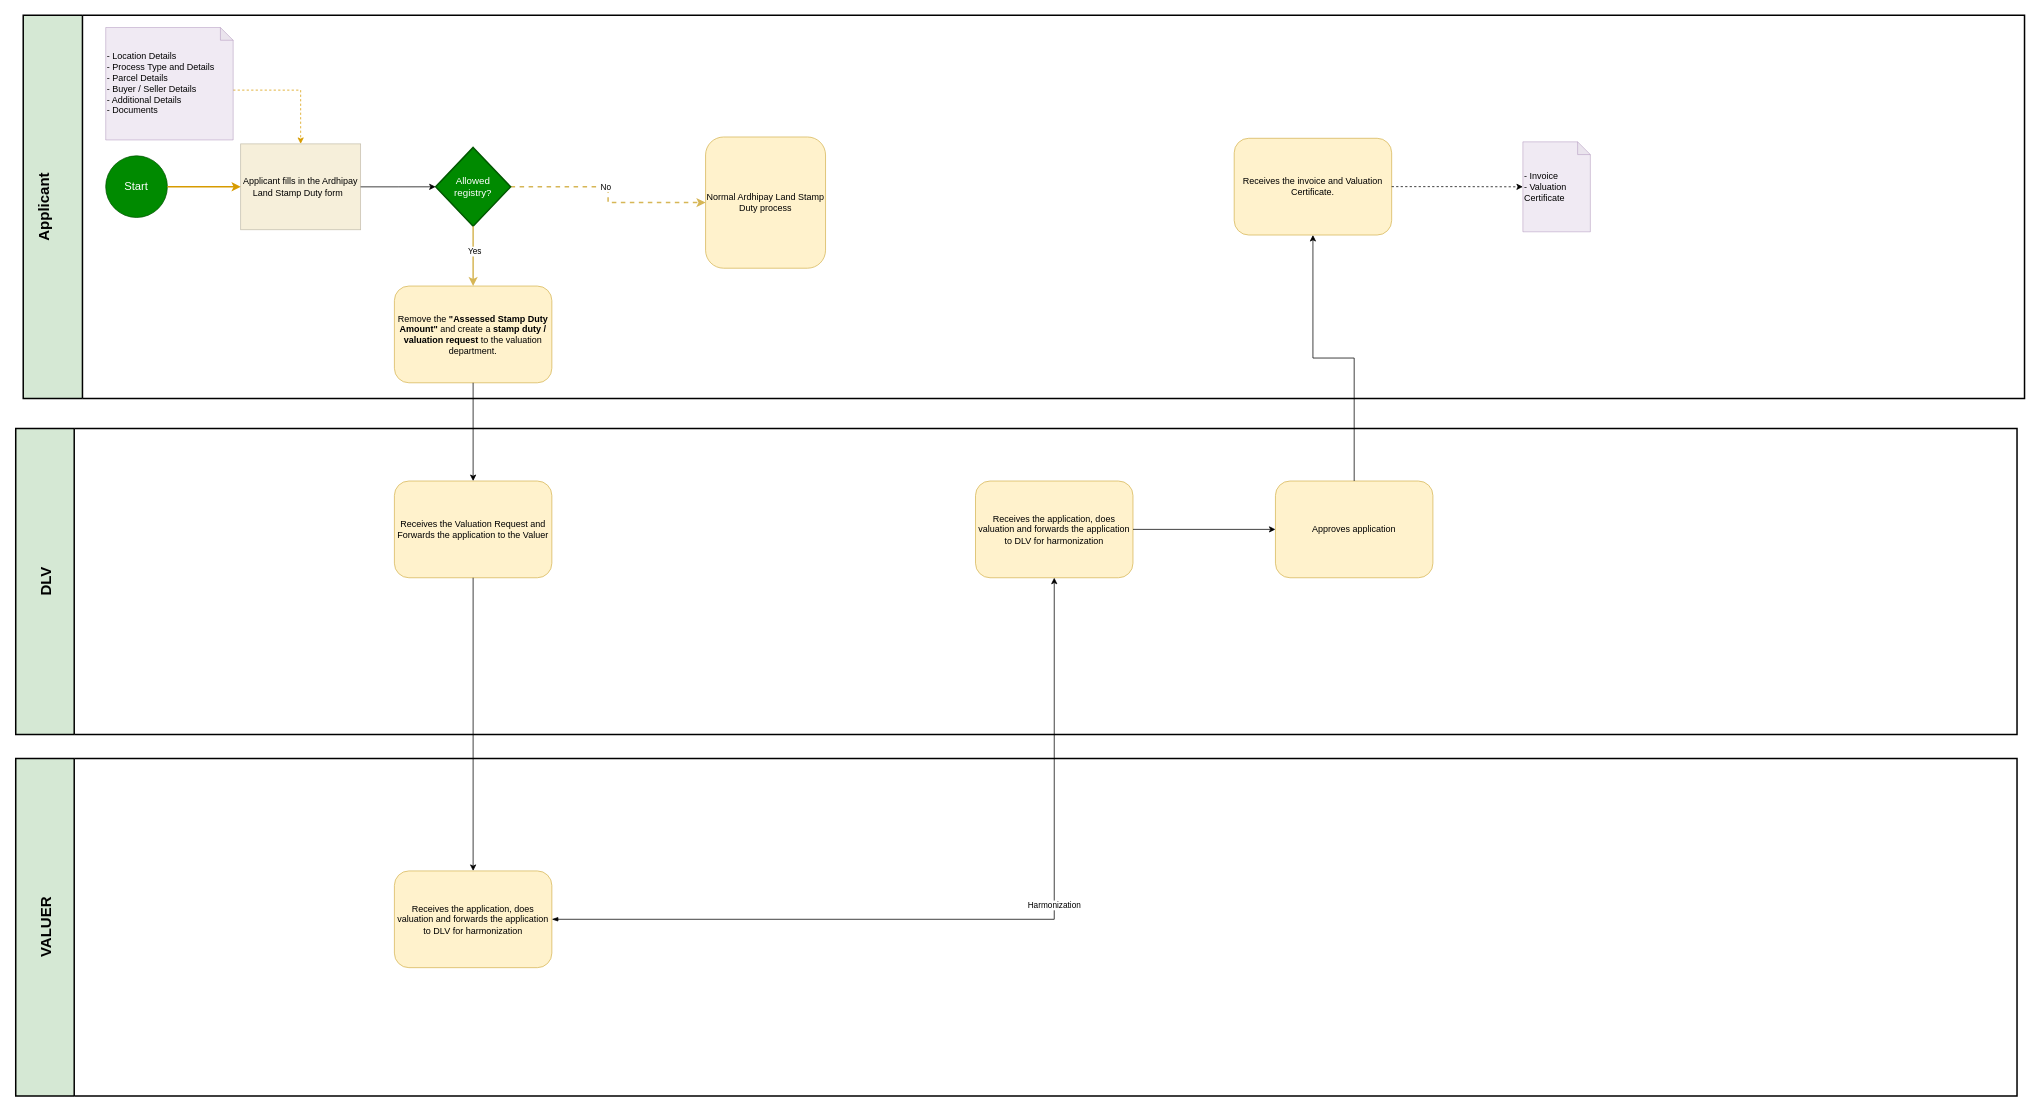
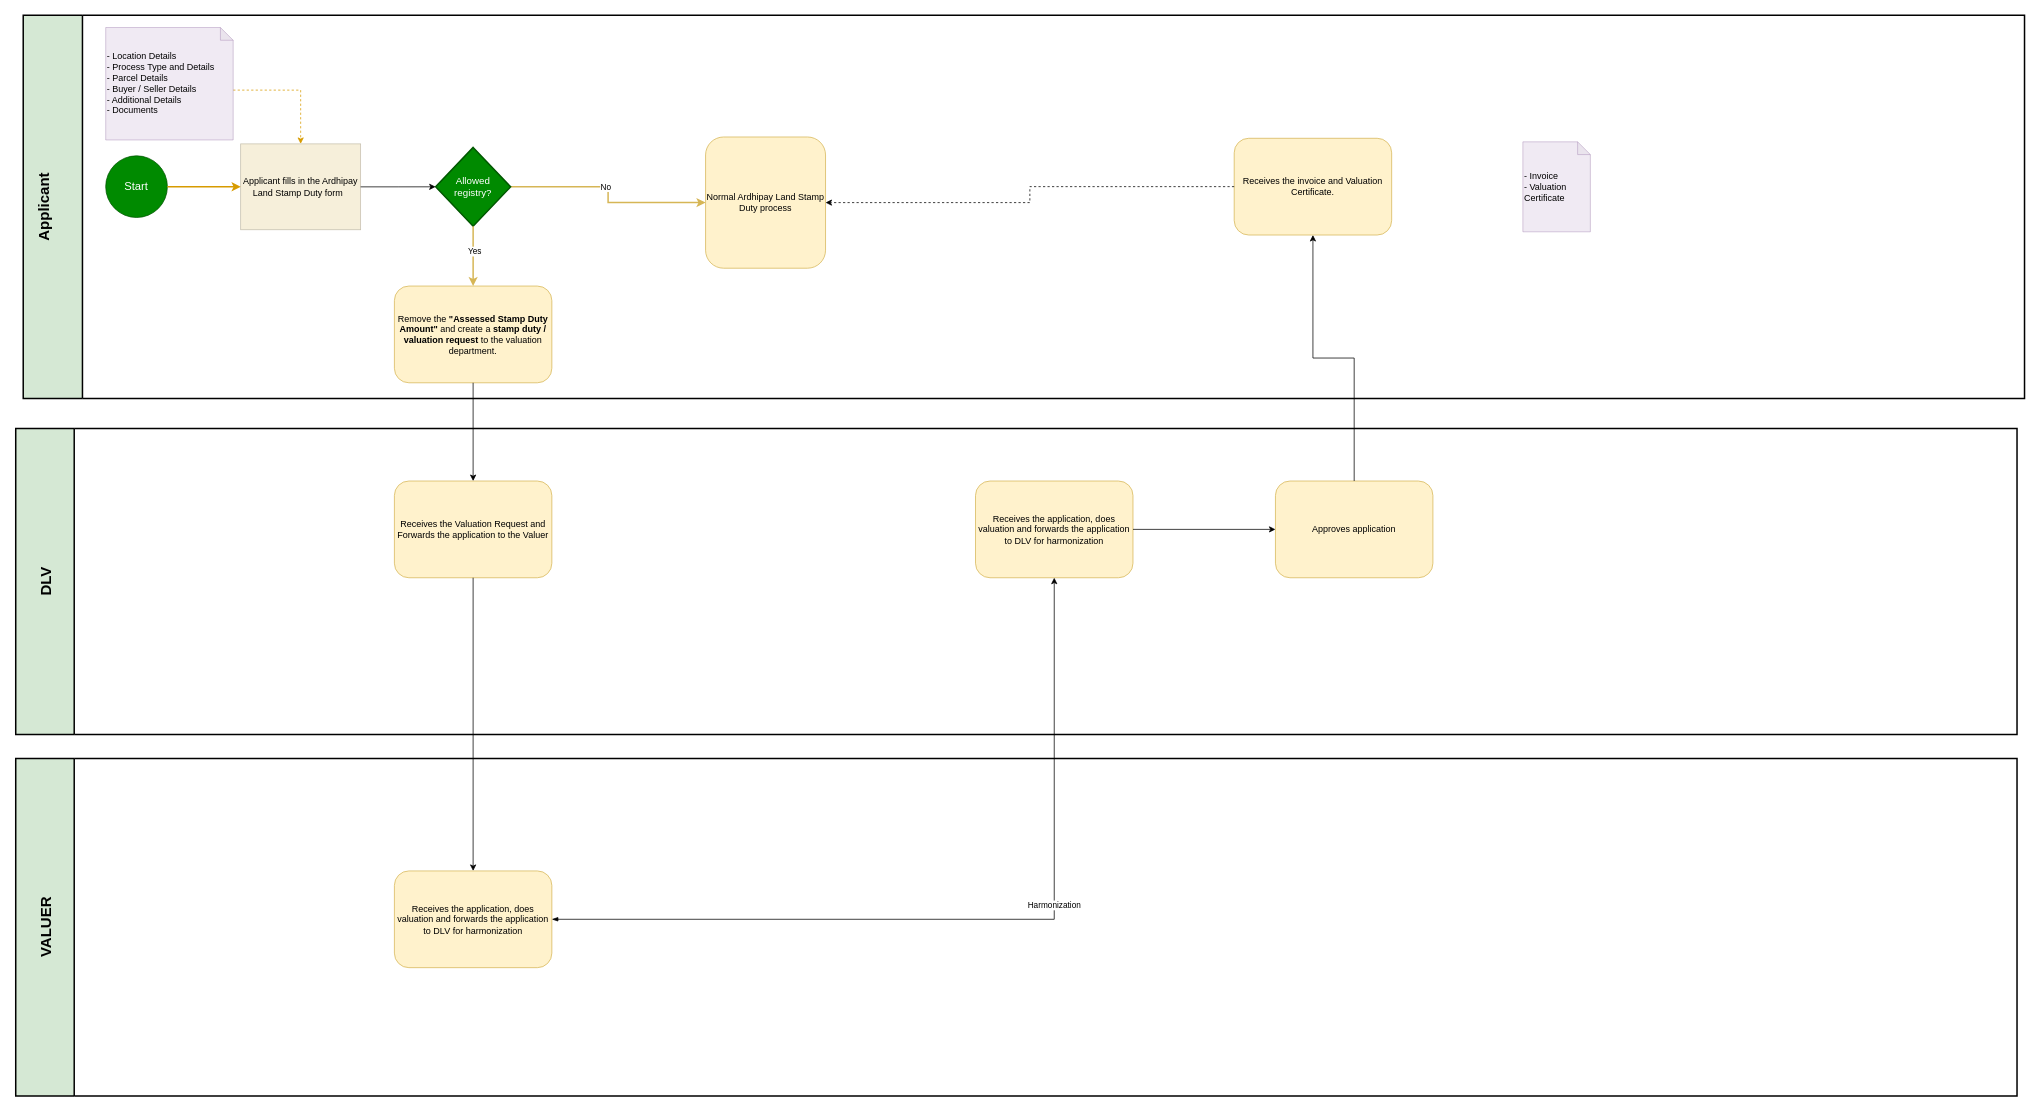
(1454, 187) -> (1132, 187)
(648, 203) -> (648, 203)
